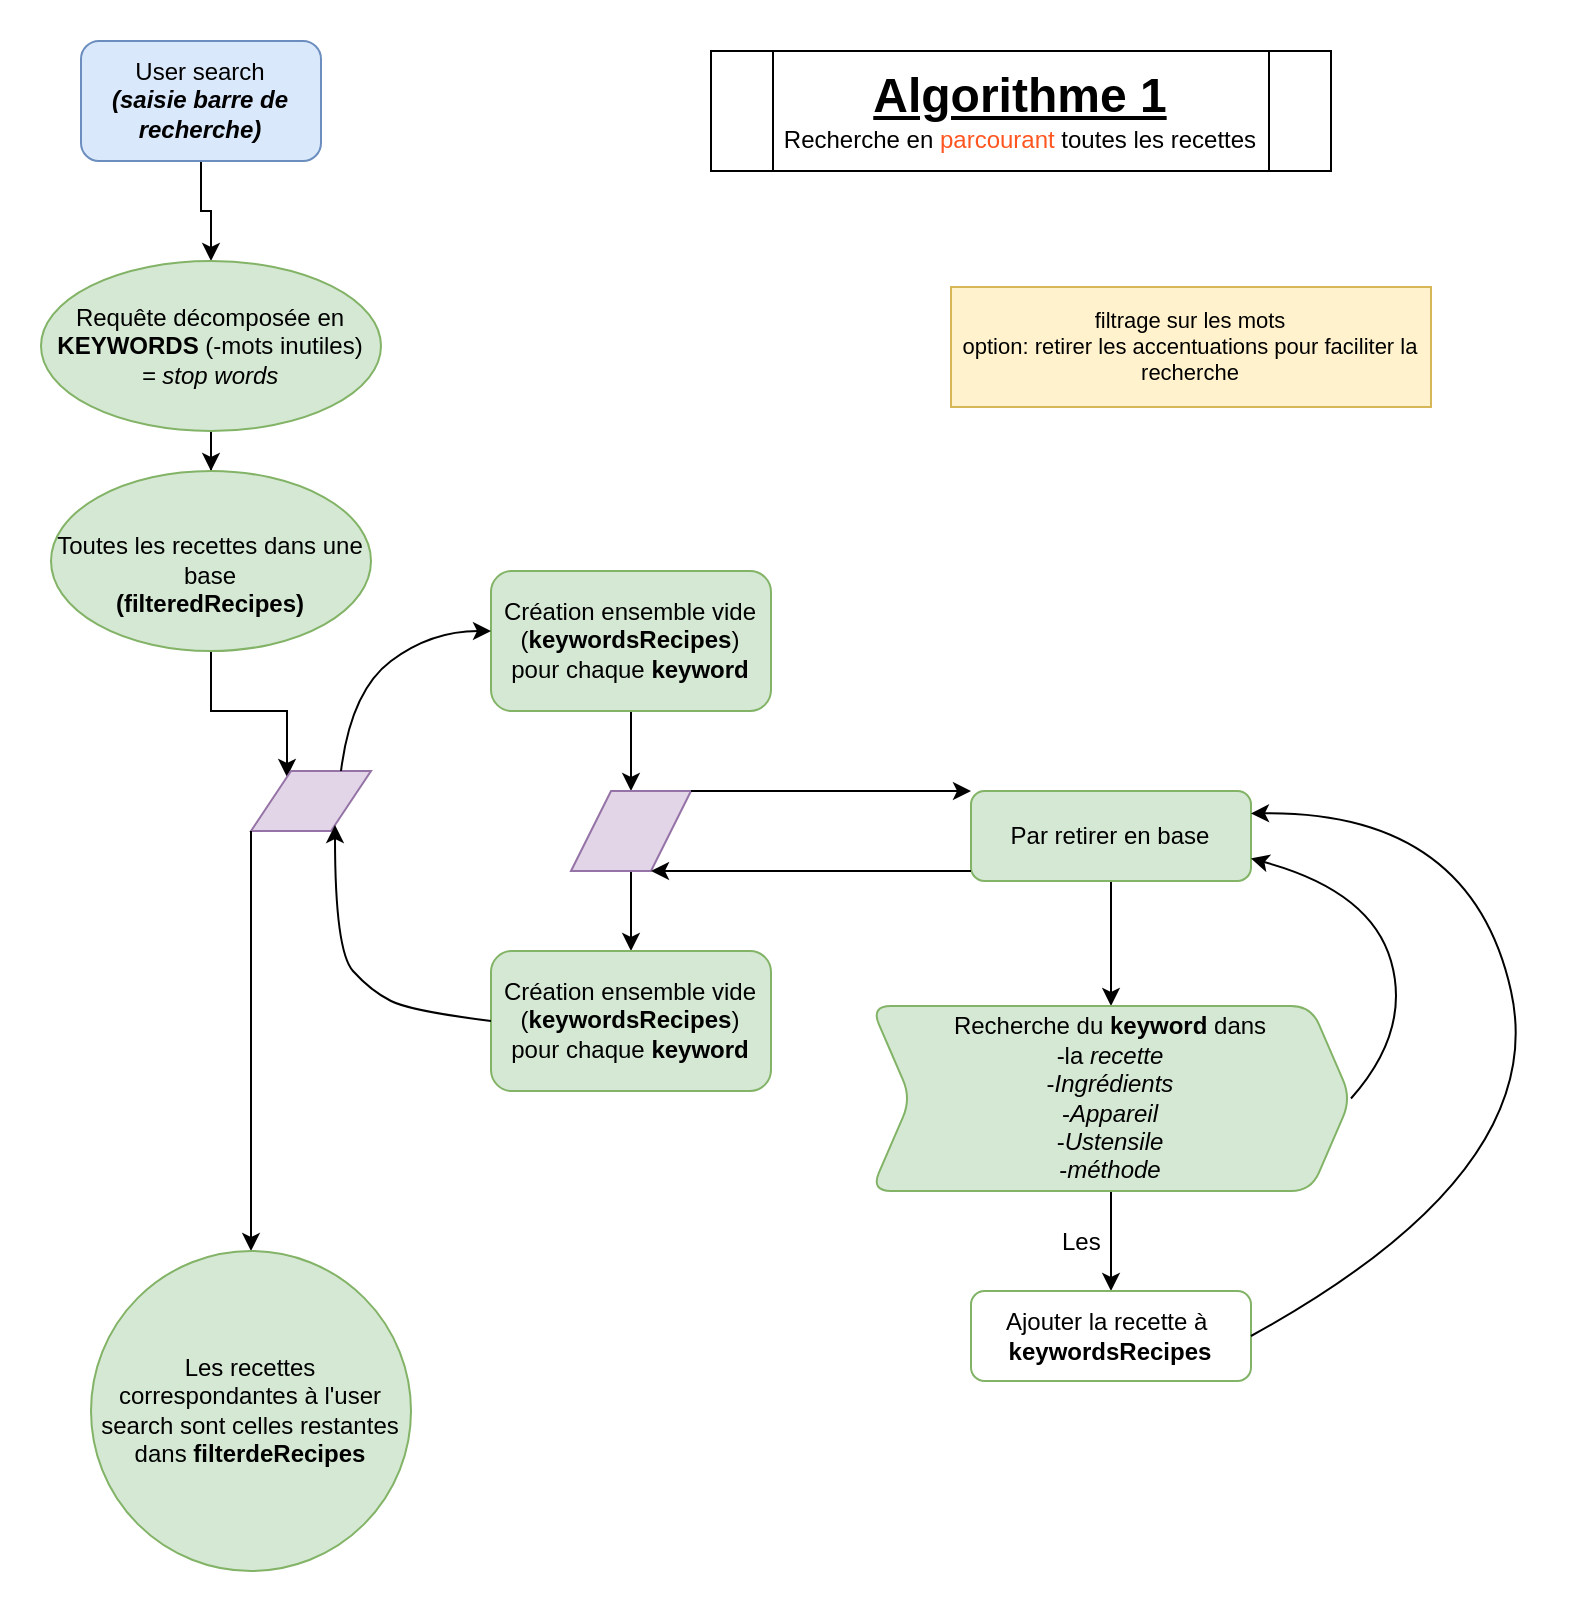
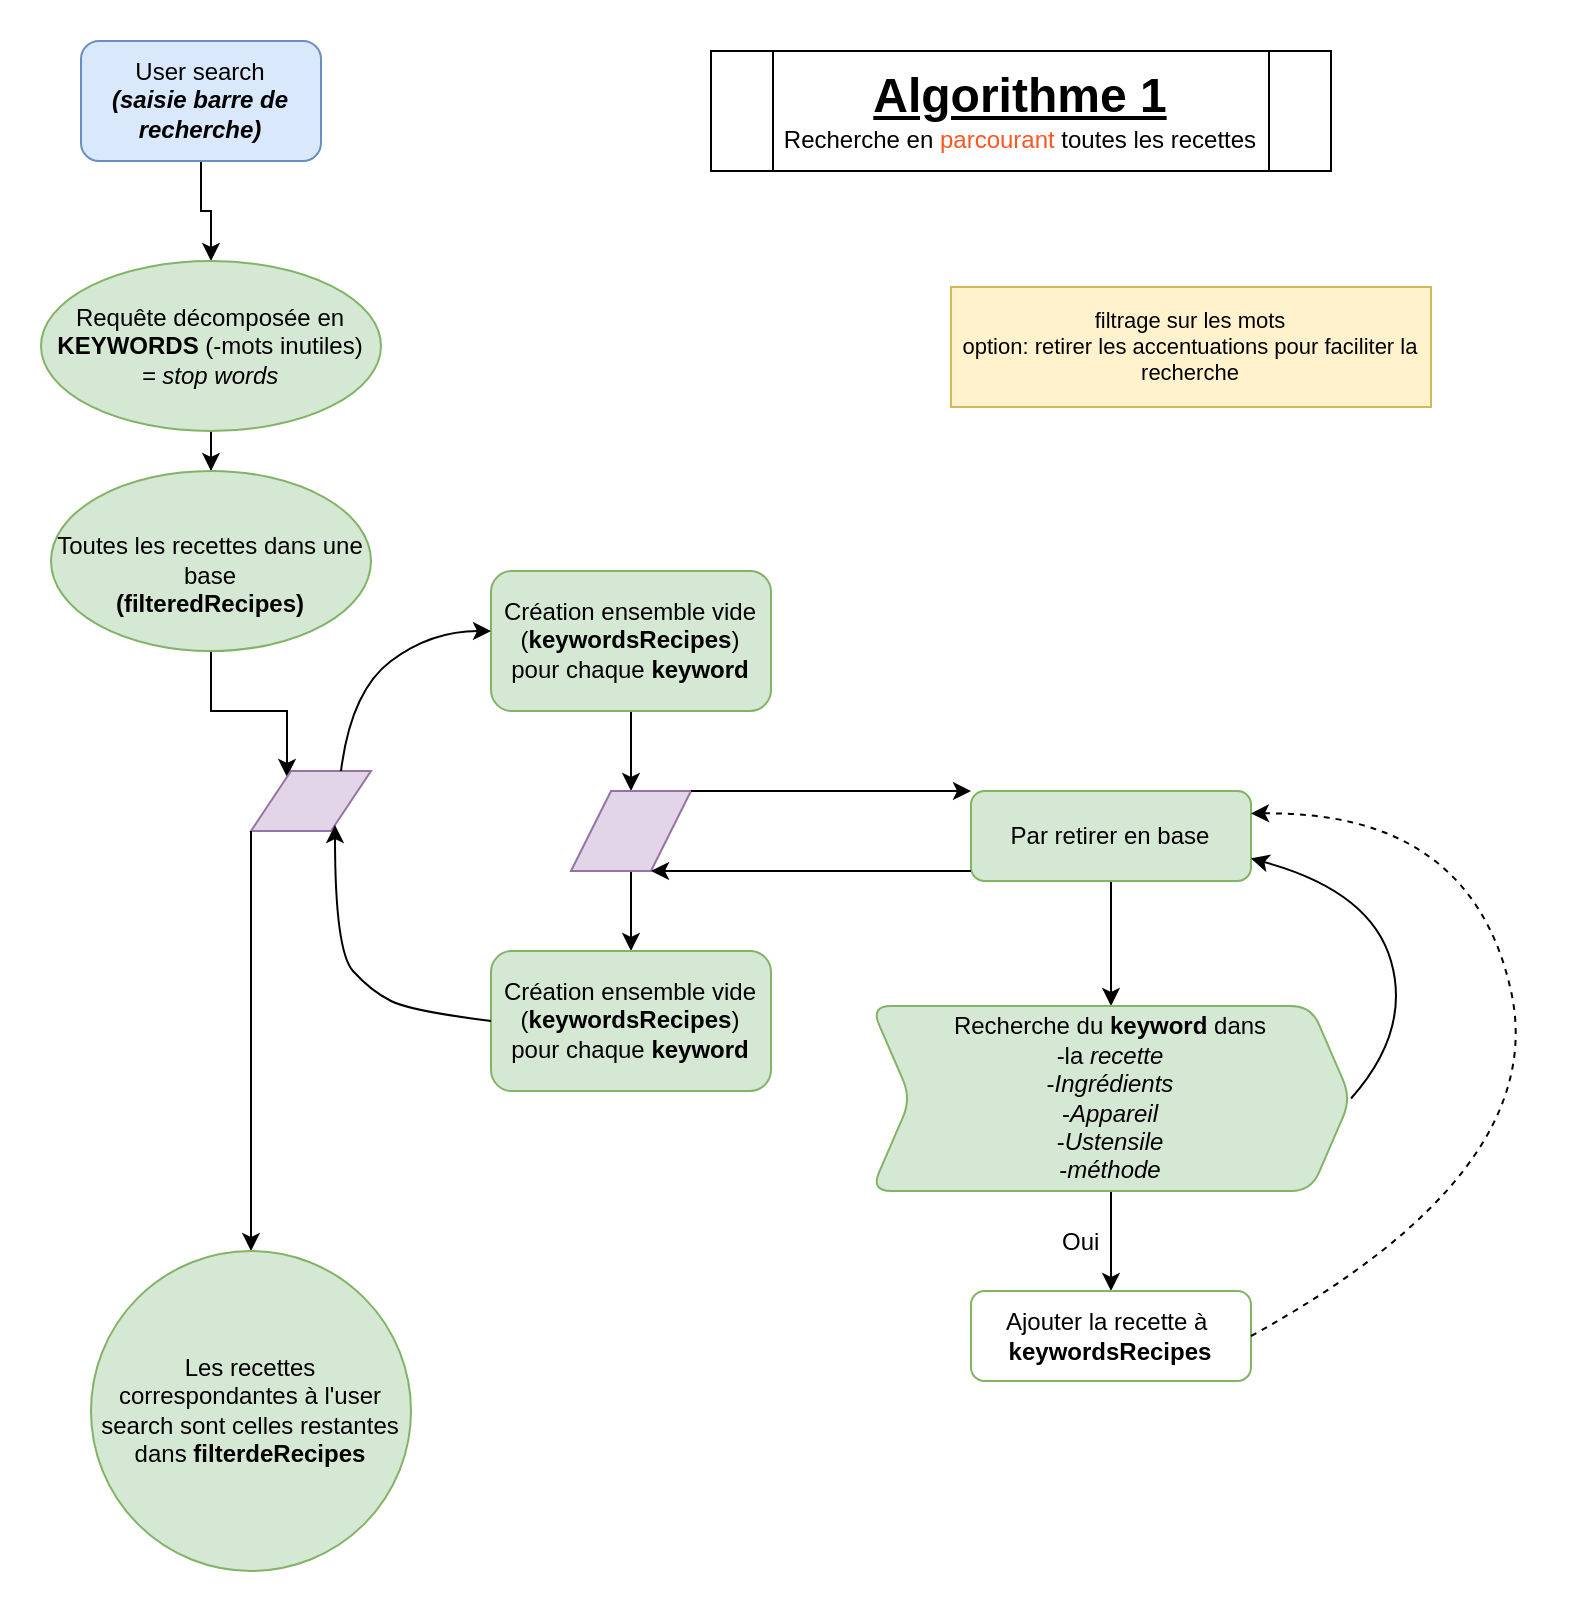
(1514, 1056) -> (1514, 1056)
(1082, 1242) -> (1079, 1242)
